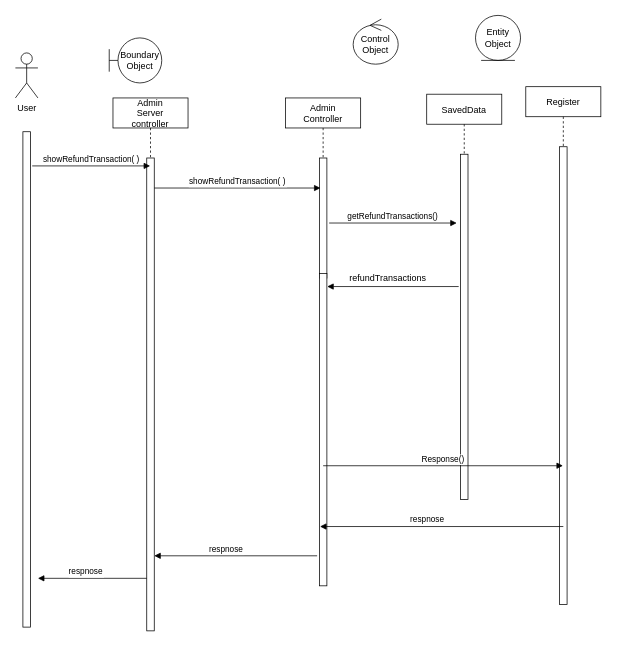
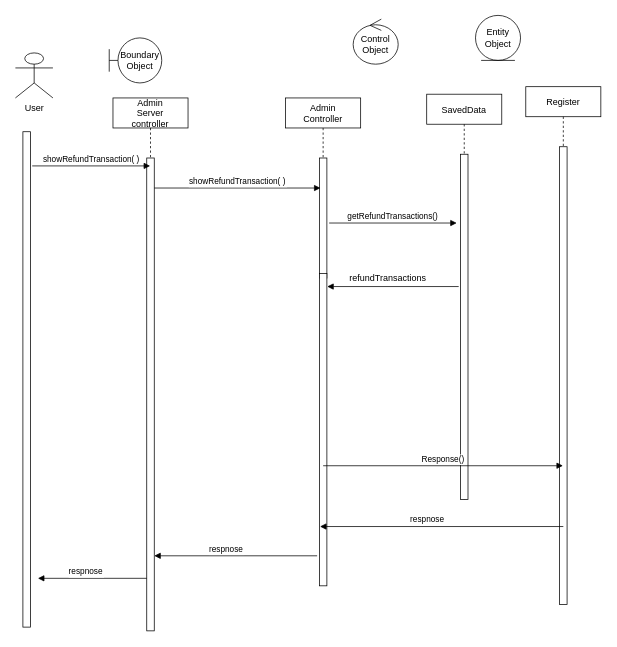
(27, 75) -> (34, 75)
